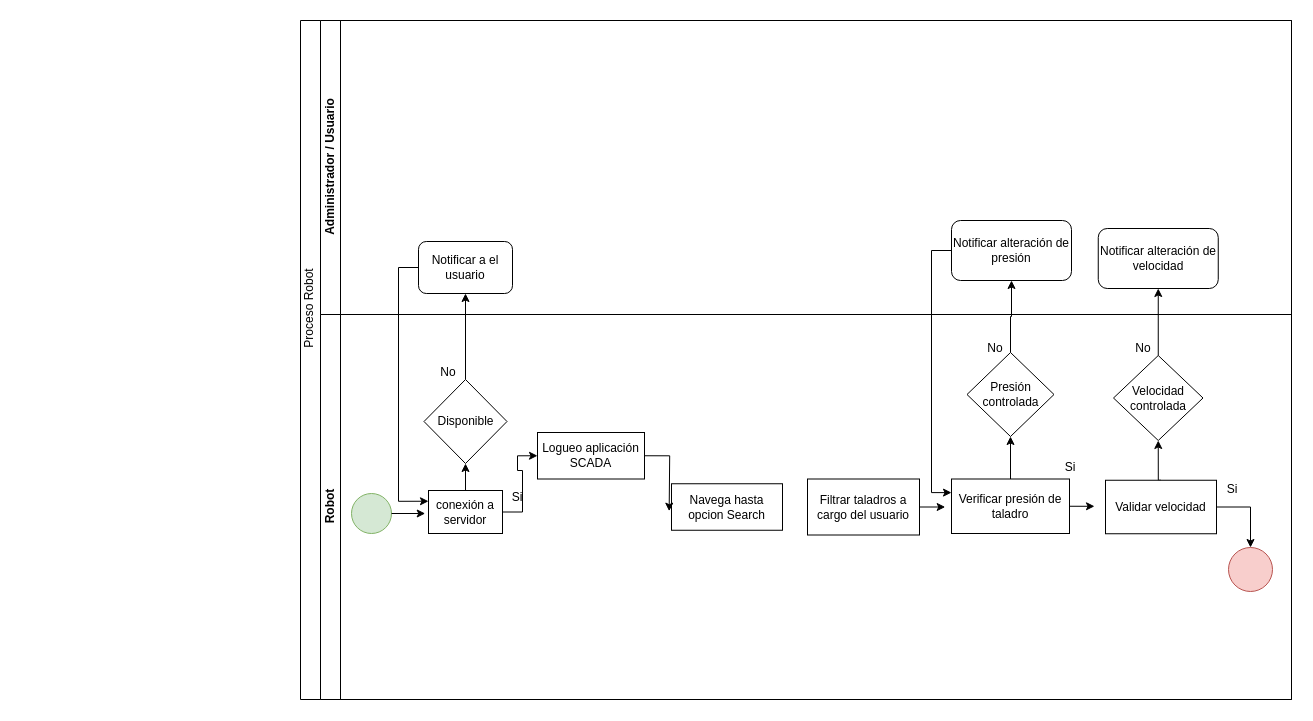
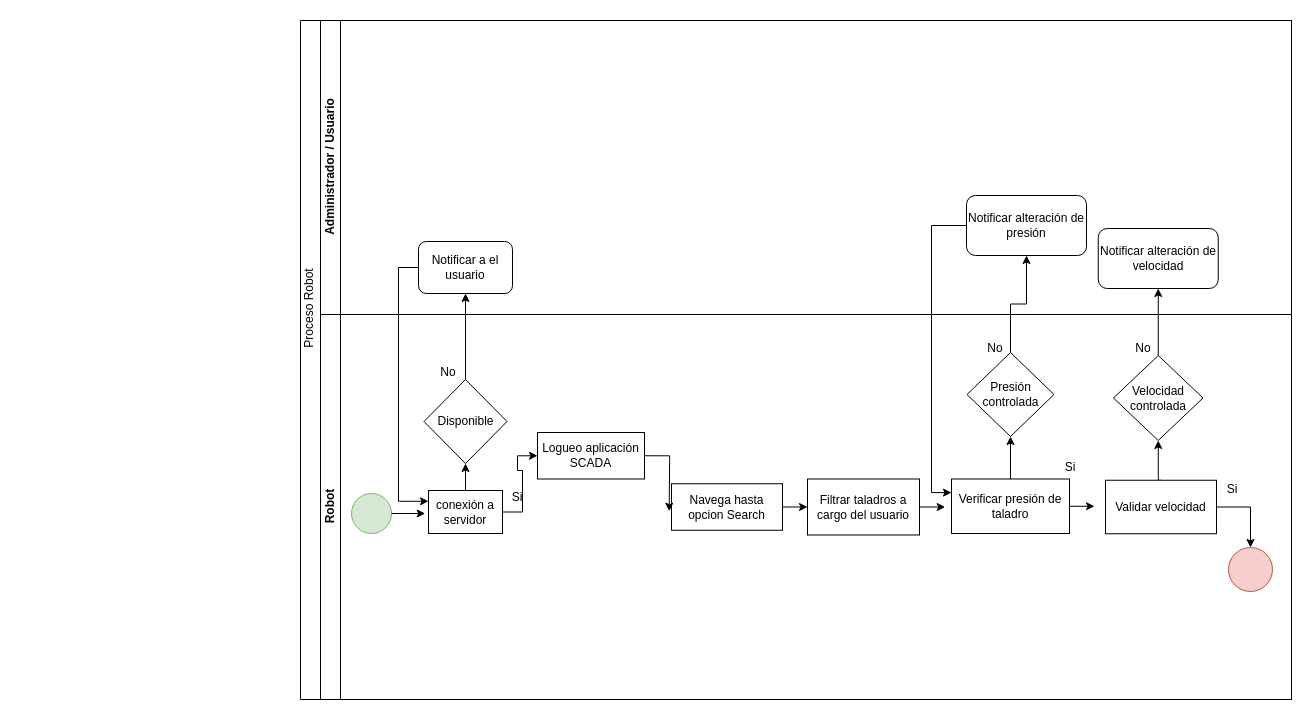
(1012, 251) -> (1027, 226)
none -> (792, 507)
